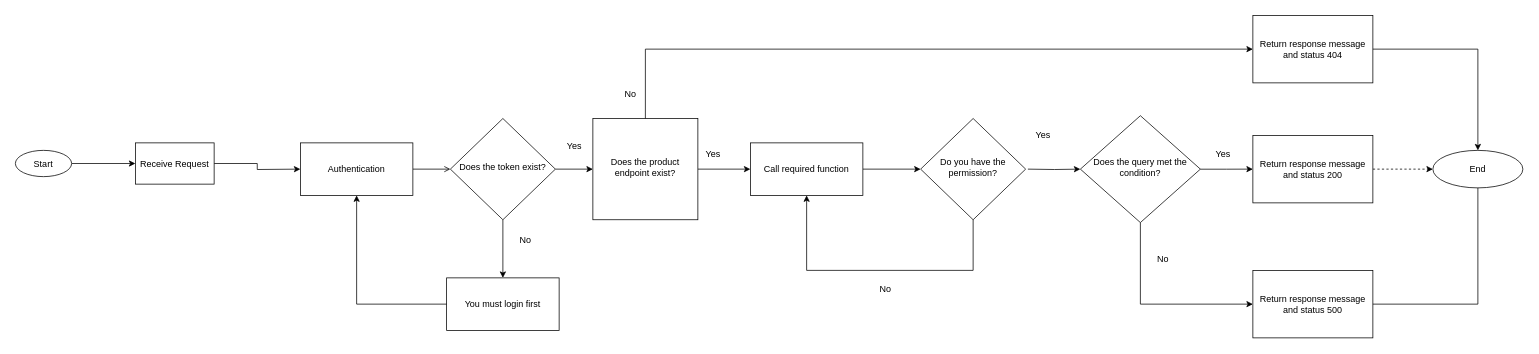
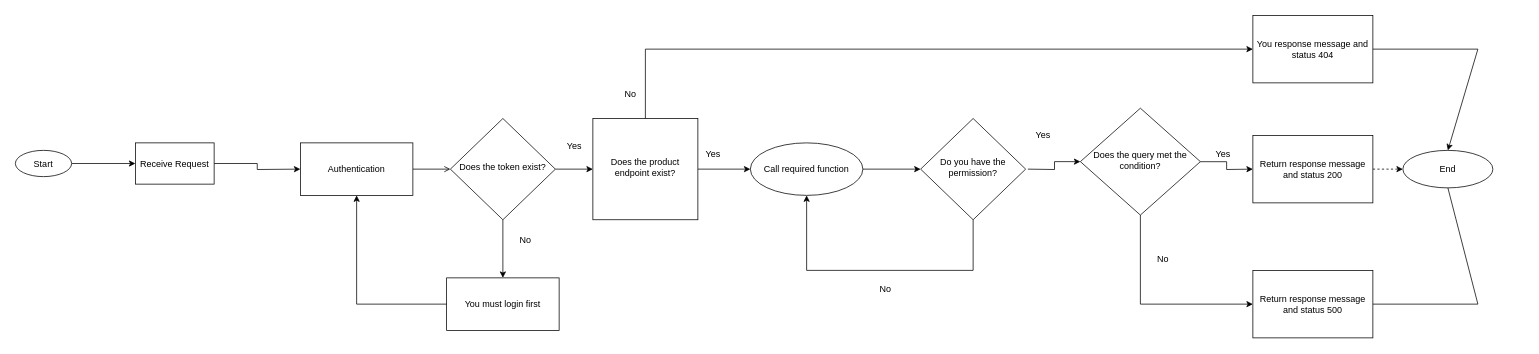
(1313, 49) -> (1313, 49)
(807, 169) -> (807, 169)
(1140, 169) -> (1140, 162)
(1478, 169) -> (1448, 169)
